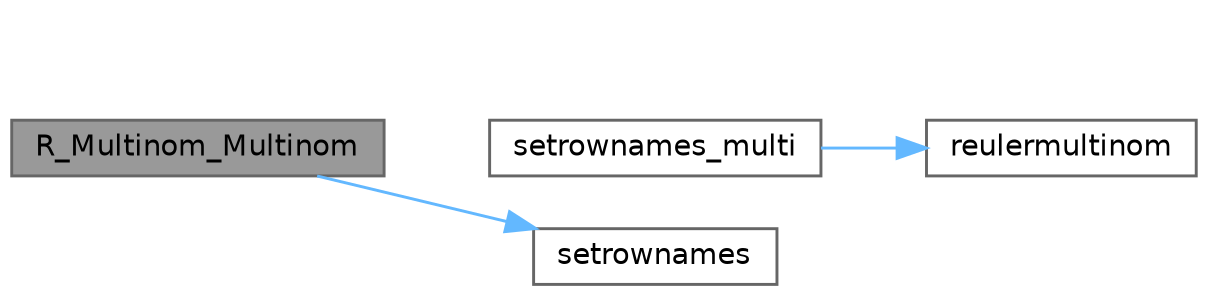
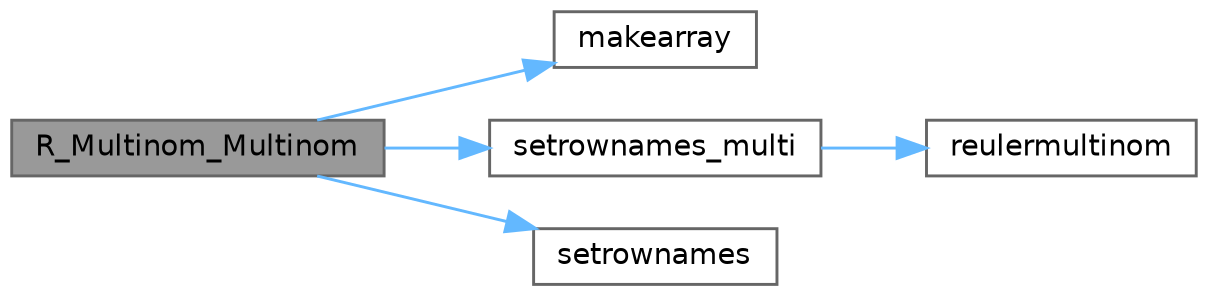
none -> (655, 40)
none -> (422, 148)
